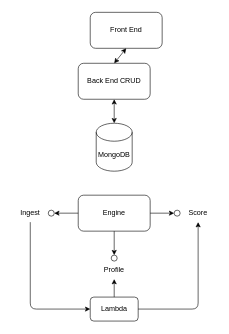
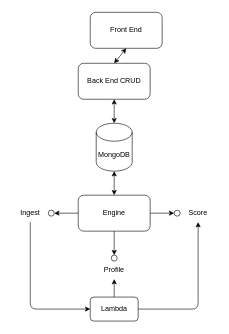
none -> (114, 189)
